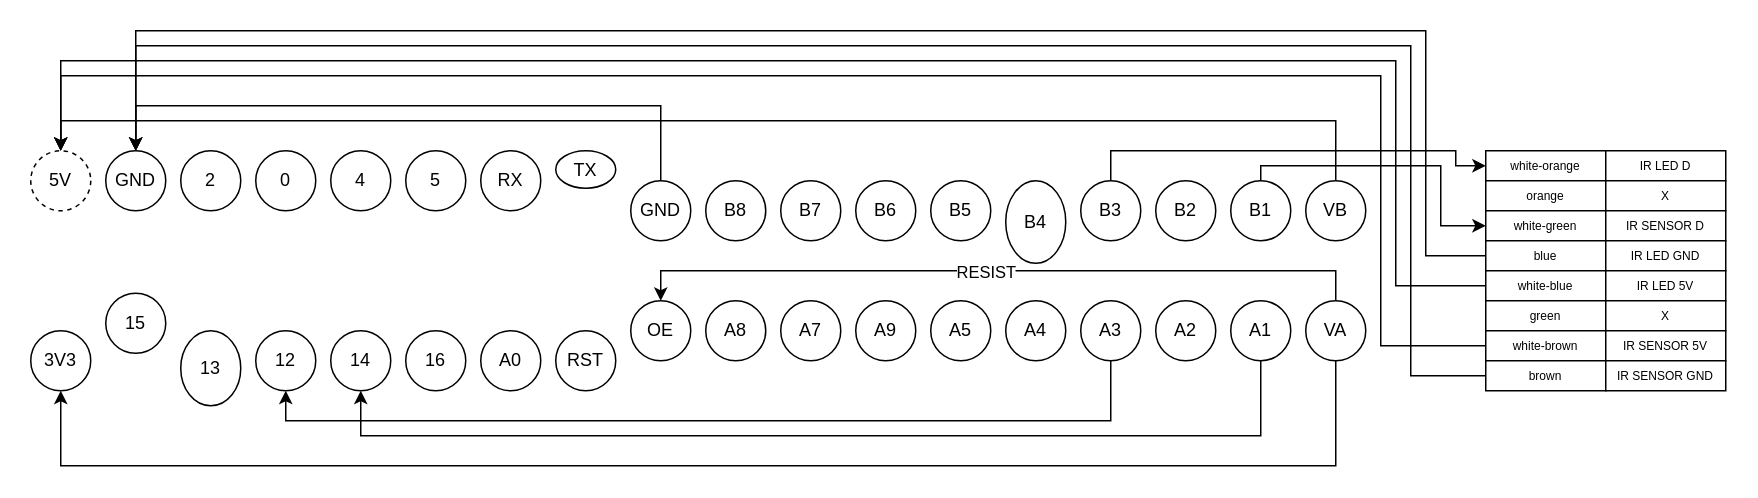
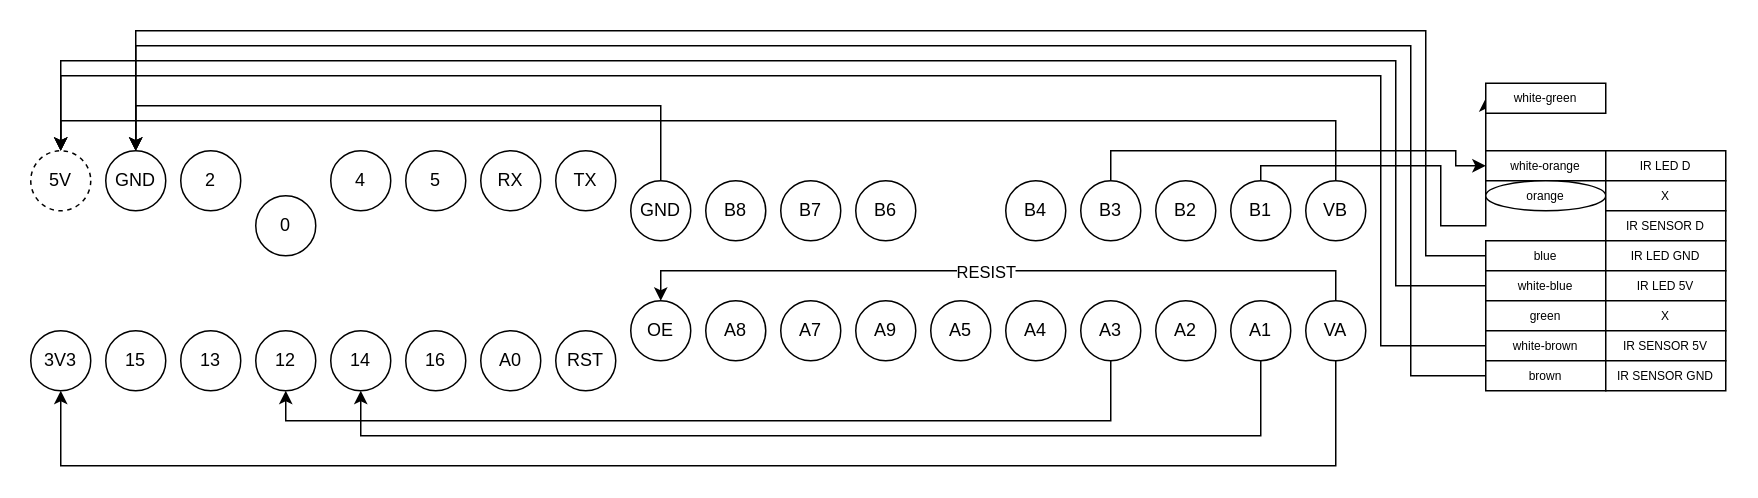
(586, 170) -> (586, 181)
(286, 181) -> (286, 226)
(1546, 196) -> (1546, 196)
(961, 211) -> none
(1036, 222) -> (1036, 211)
(1546, 226) -> (1546, 98)
(136, 323) -> (136, 361)
(211, 368) -> (211, 361)
